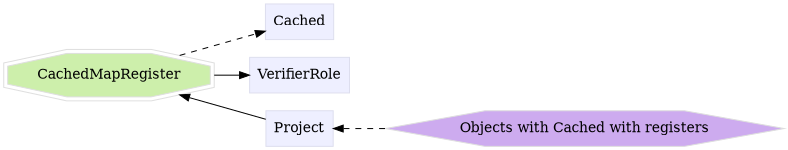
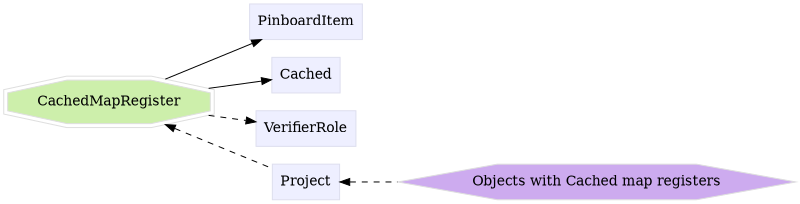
none -> (306, 22)
(218, 45) -> (235, 85)
(227, 75) -> (227, 118)
(228, 108) -> (223, 148)
(585, 129) -> (597, 182)
